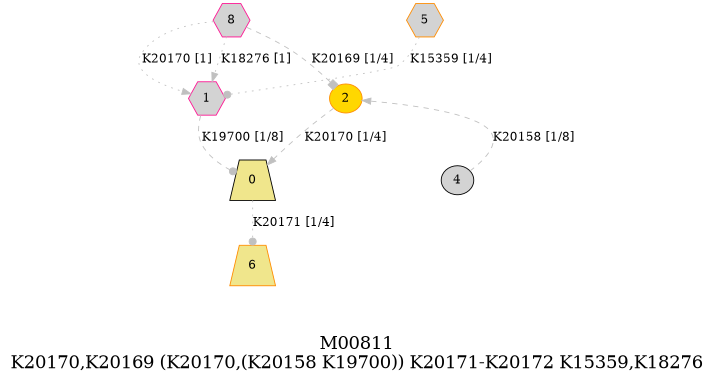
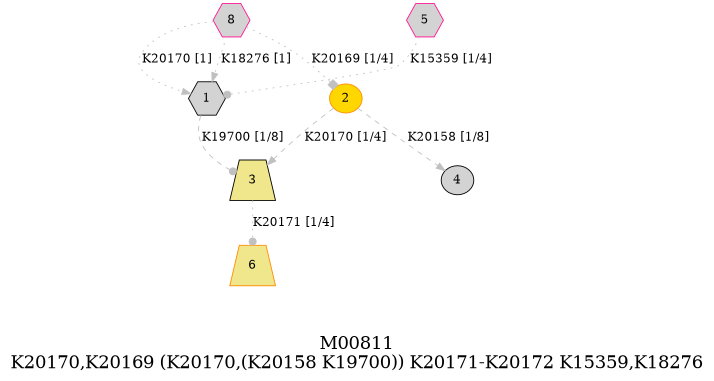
(425, 20) -> (425, 20)
(291, 50) -> (291, 50)
(207, 98) -> (207, 98)
(457, 115) -> (398, 137)
(253, 180) -> (253, 180)
